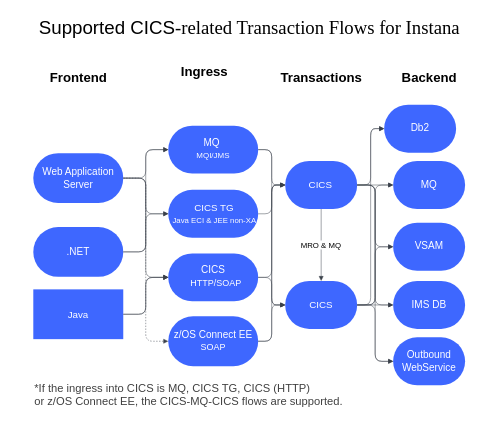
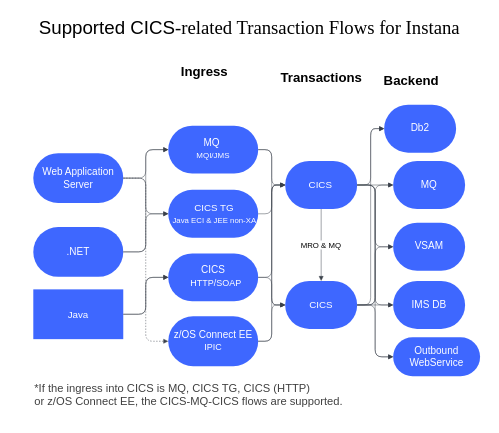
(78, 78) -> none
(429, 78) -> (411, 81)
(148, 276) -> none
(213, 342) -> (213, 342)
(429, 362) -> (437, 357)
